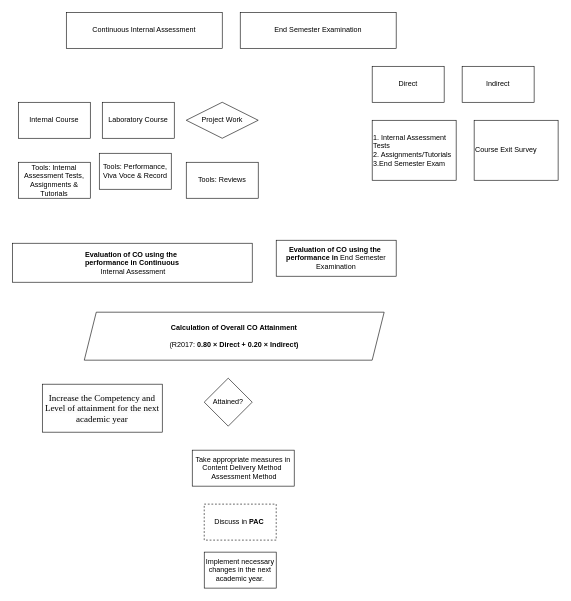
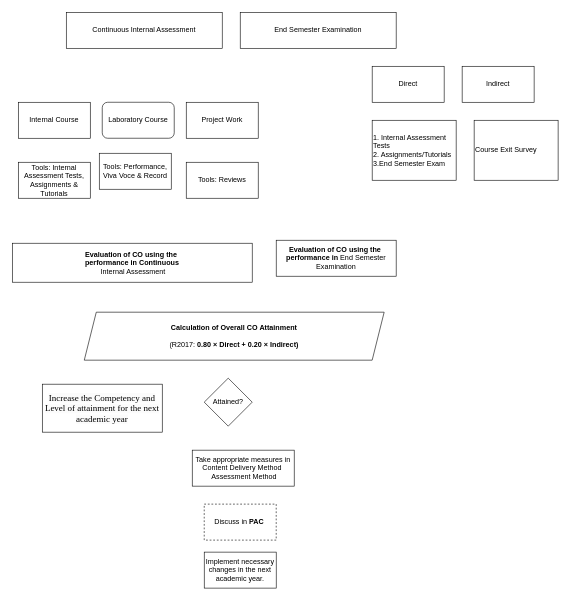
(138, 120) -> (138, 120)
(222, 120) -> (222, 120)
